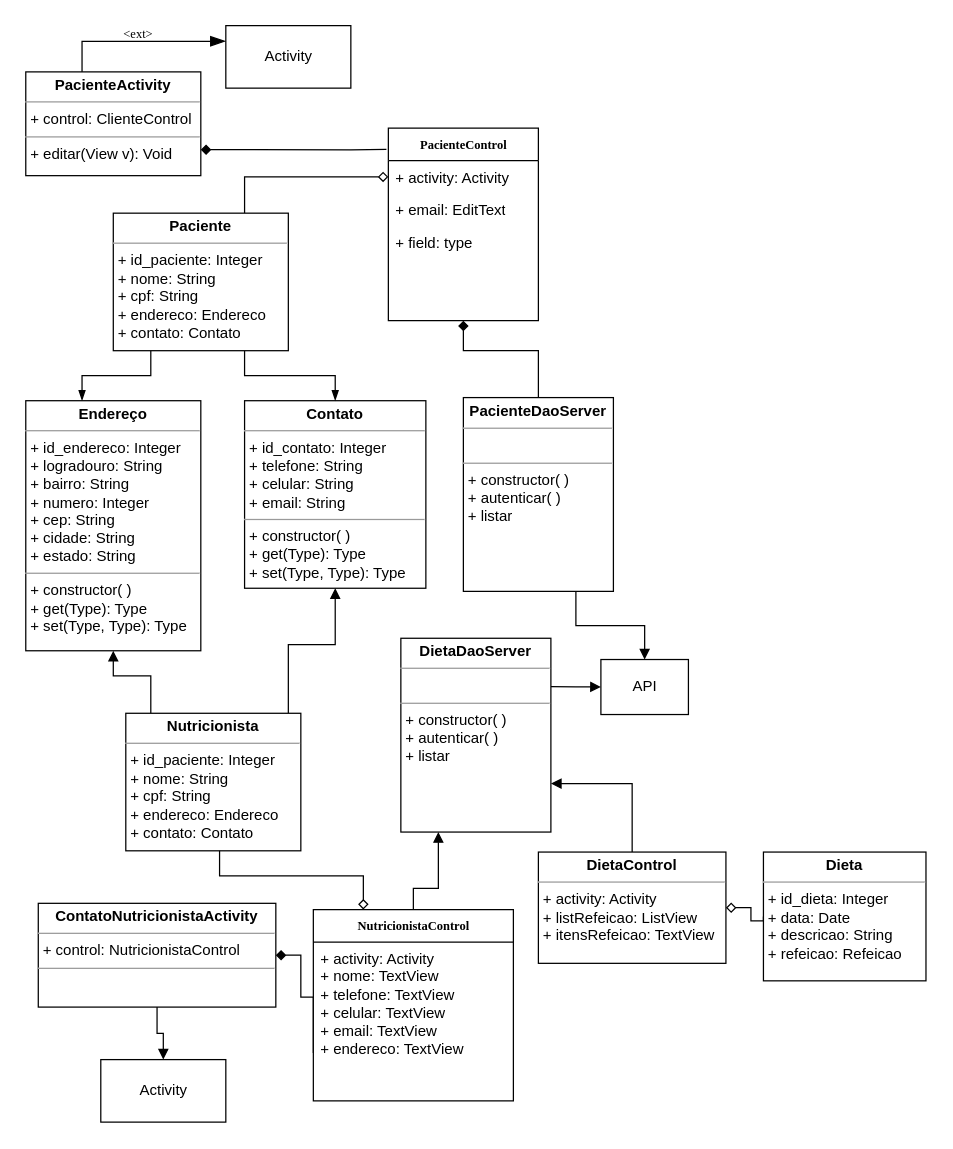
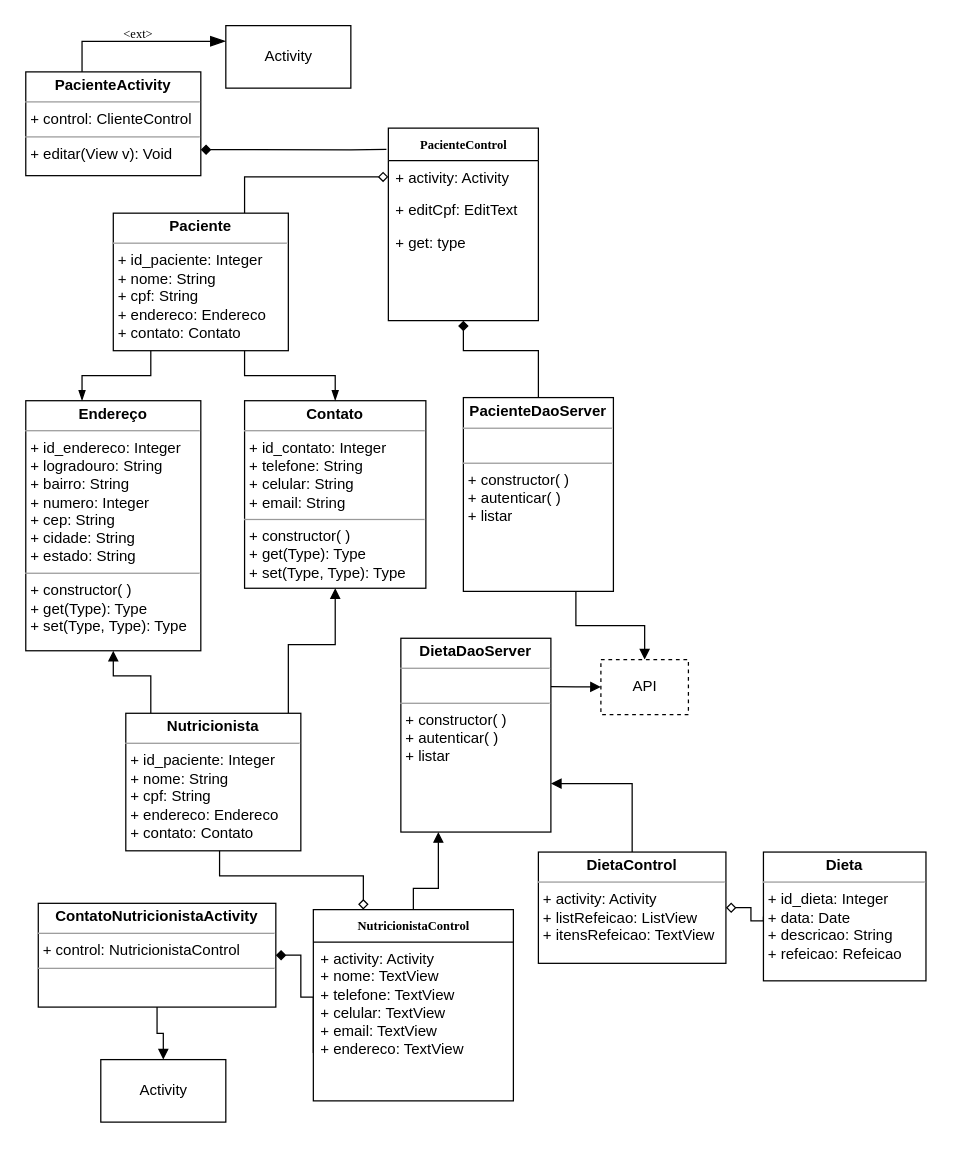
(455, 211) -> (464, 220)
(440, 243) -> (436, 243)
(644, 687) -> (644, 687)
